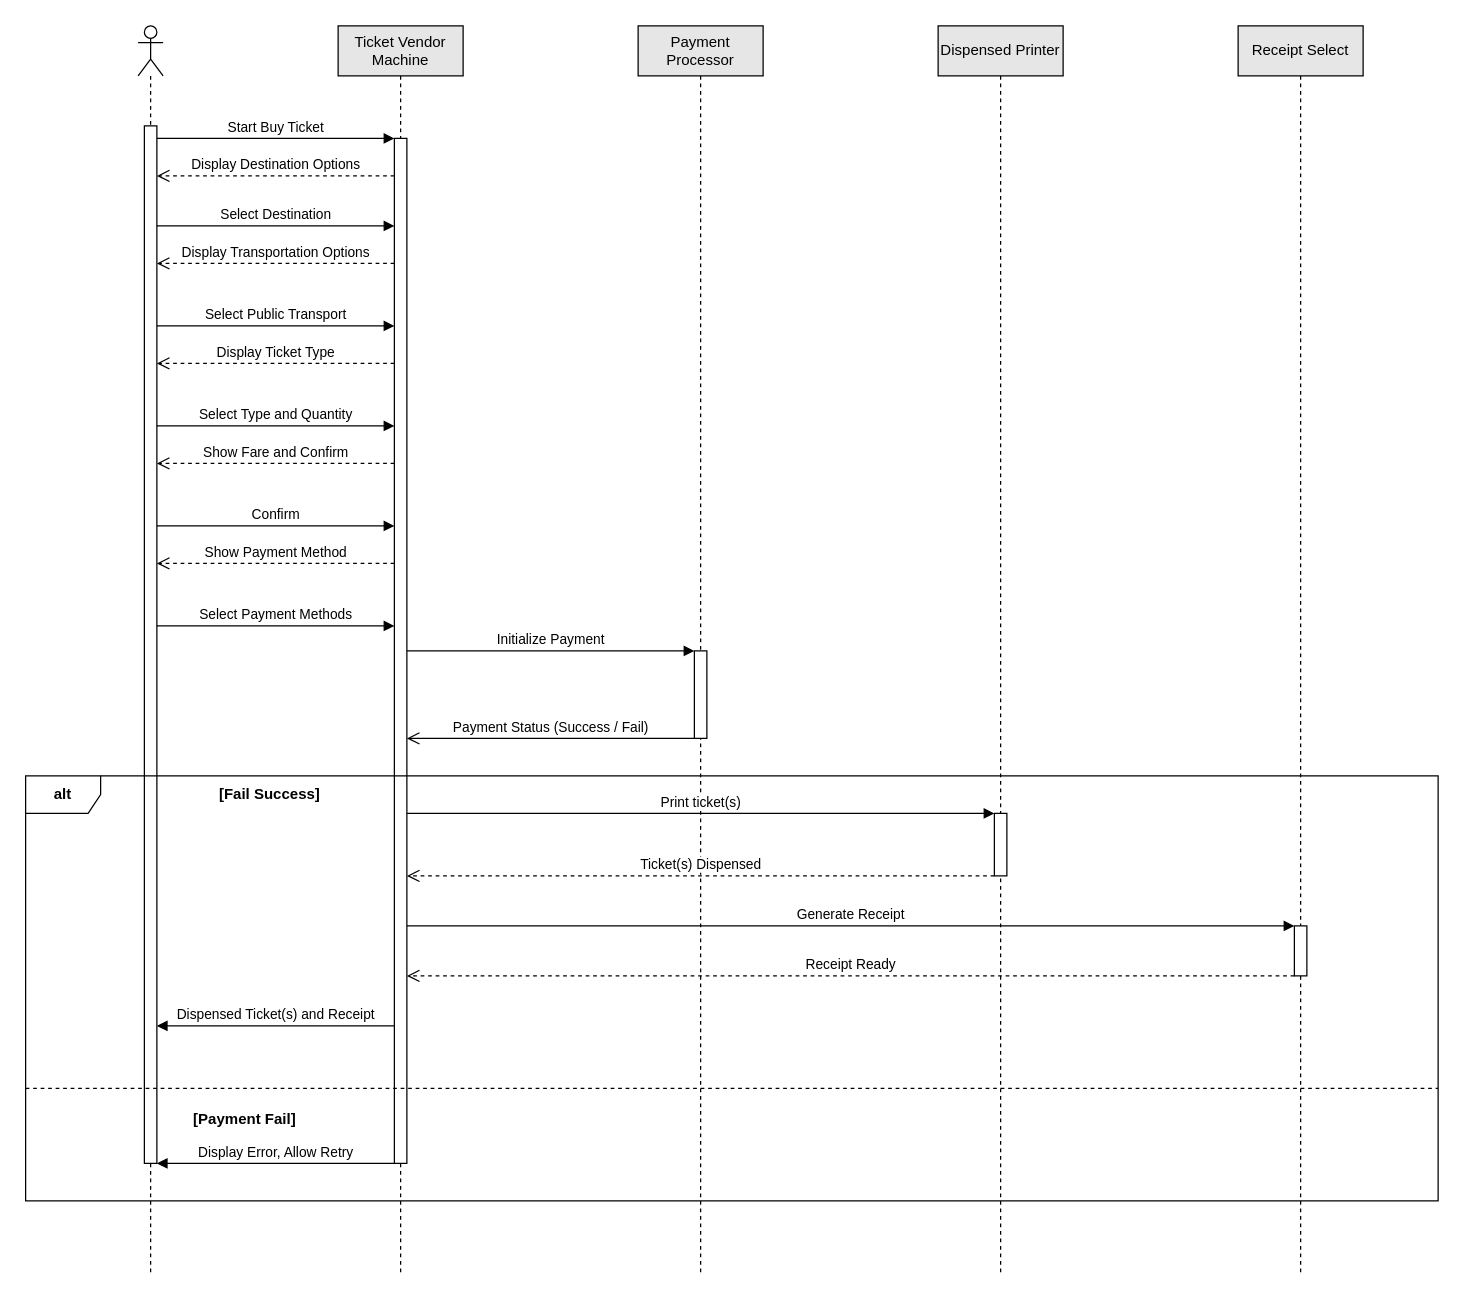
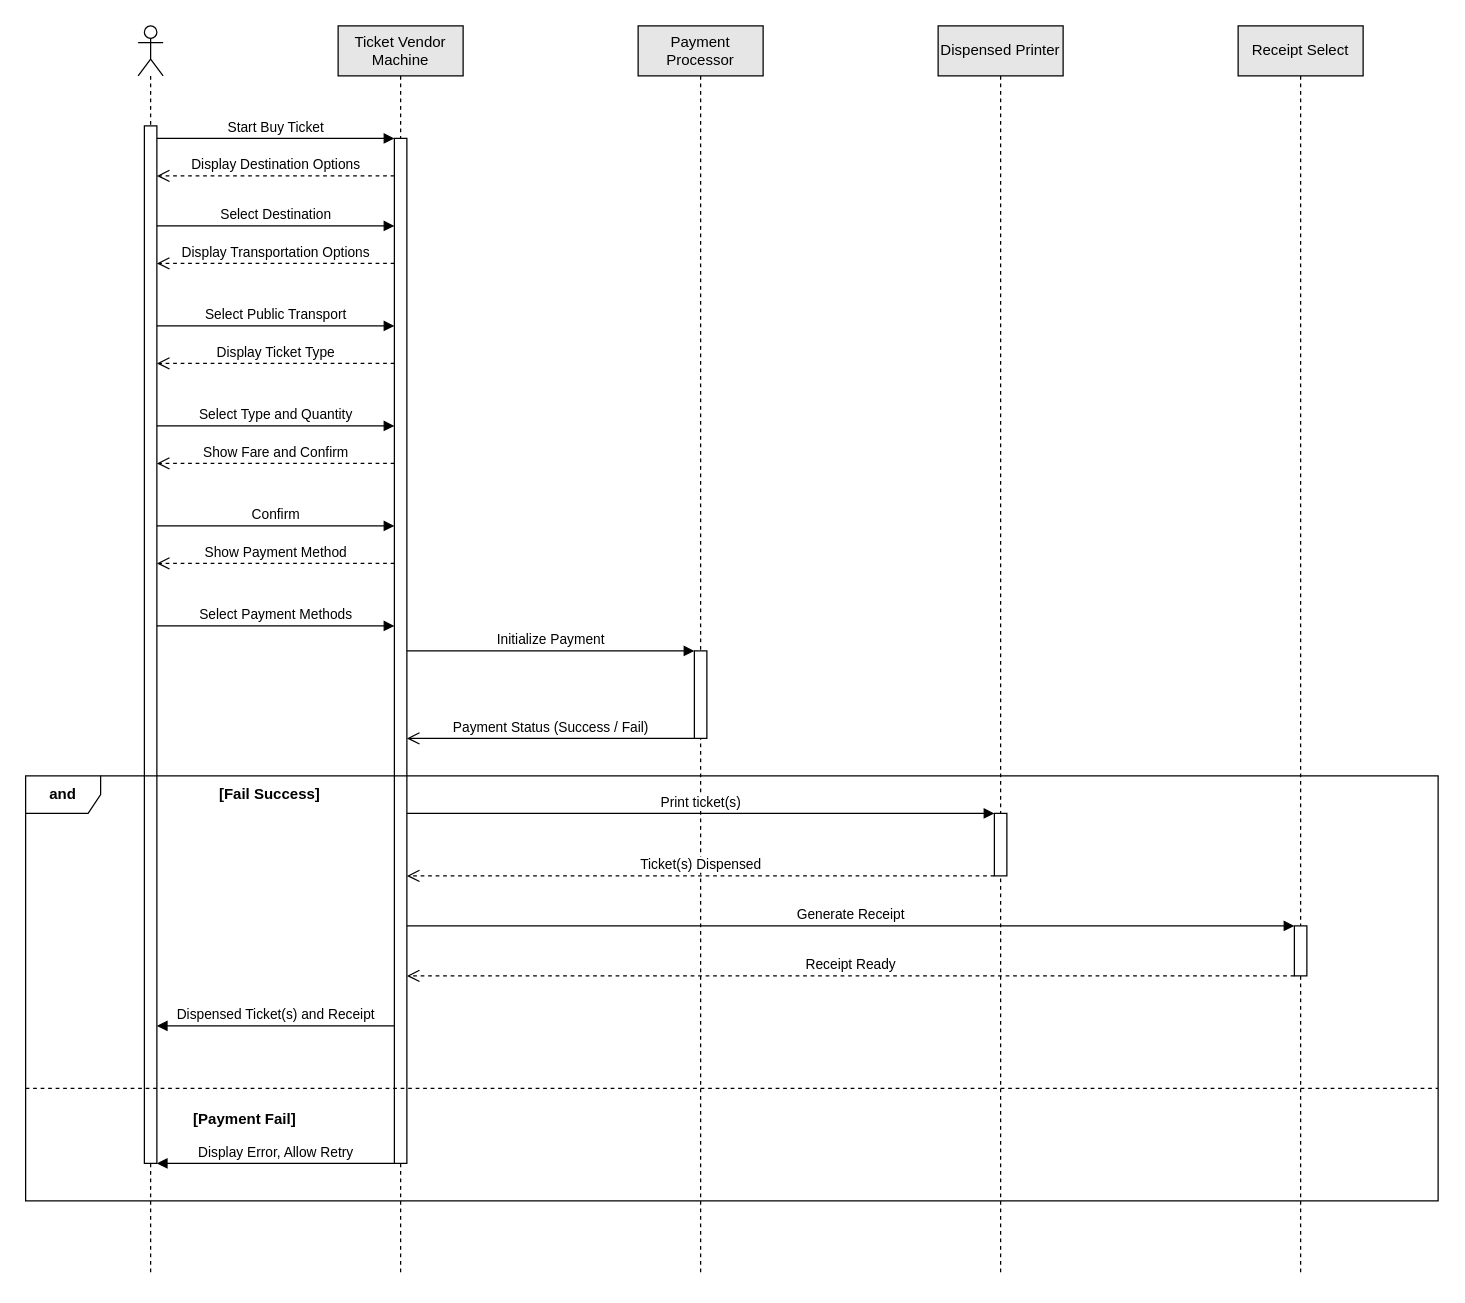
(63, 794) -> (63, 794)
